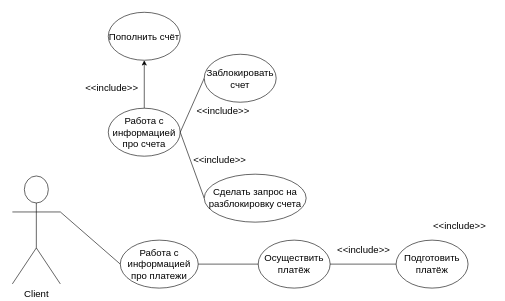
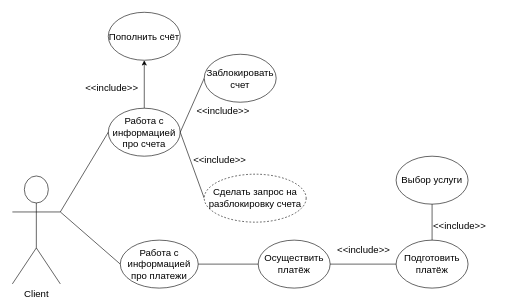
none -> (85, 172)
none -> (432, 180)
(255, 198) -> (255, 198)
none -> (432, 222)
